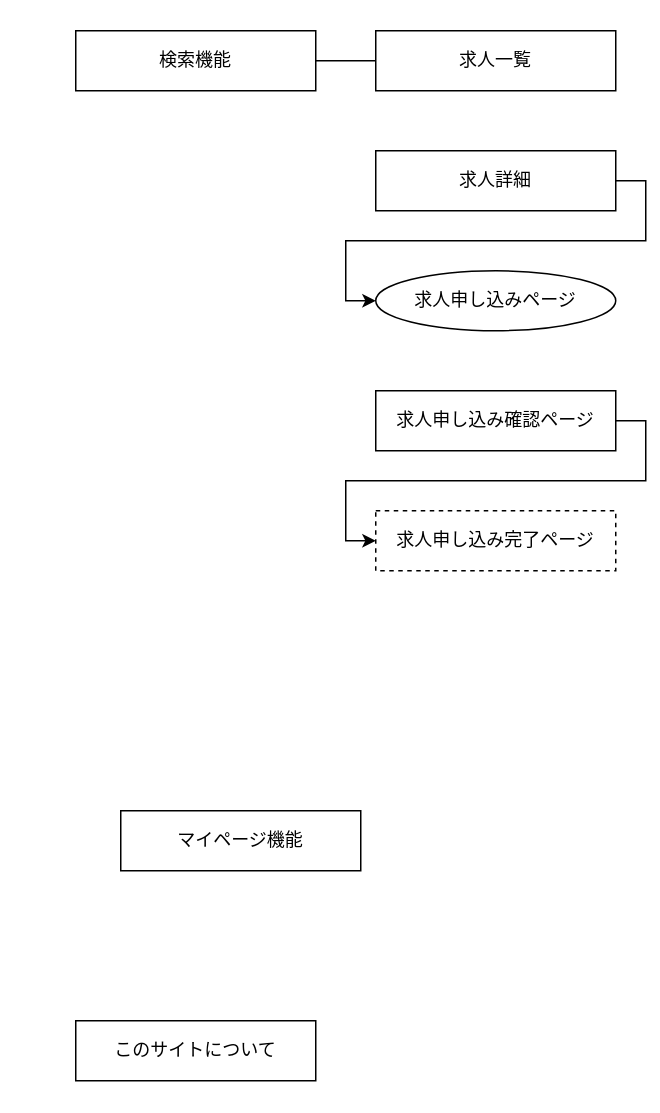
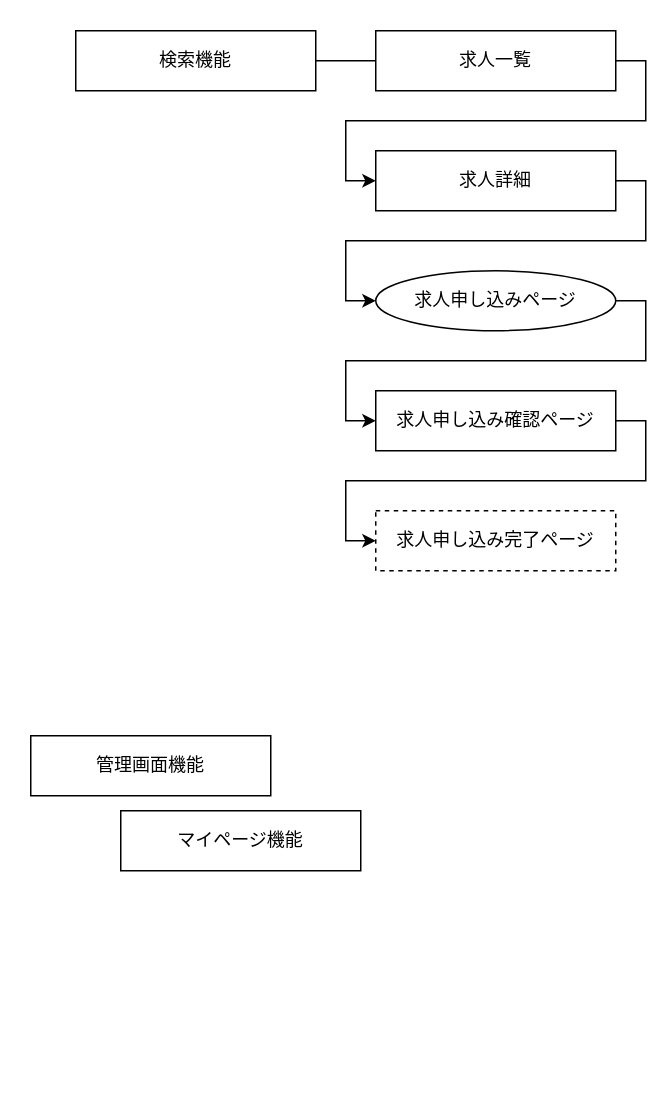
none -> (501, 121)
none -> (501, 361)
none -> (151, 766)
(196, 1051) -> none
